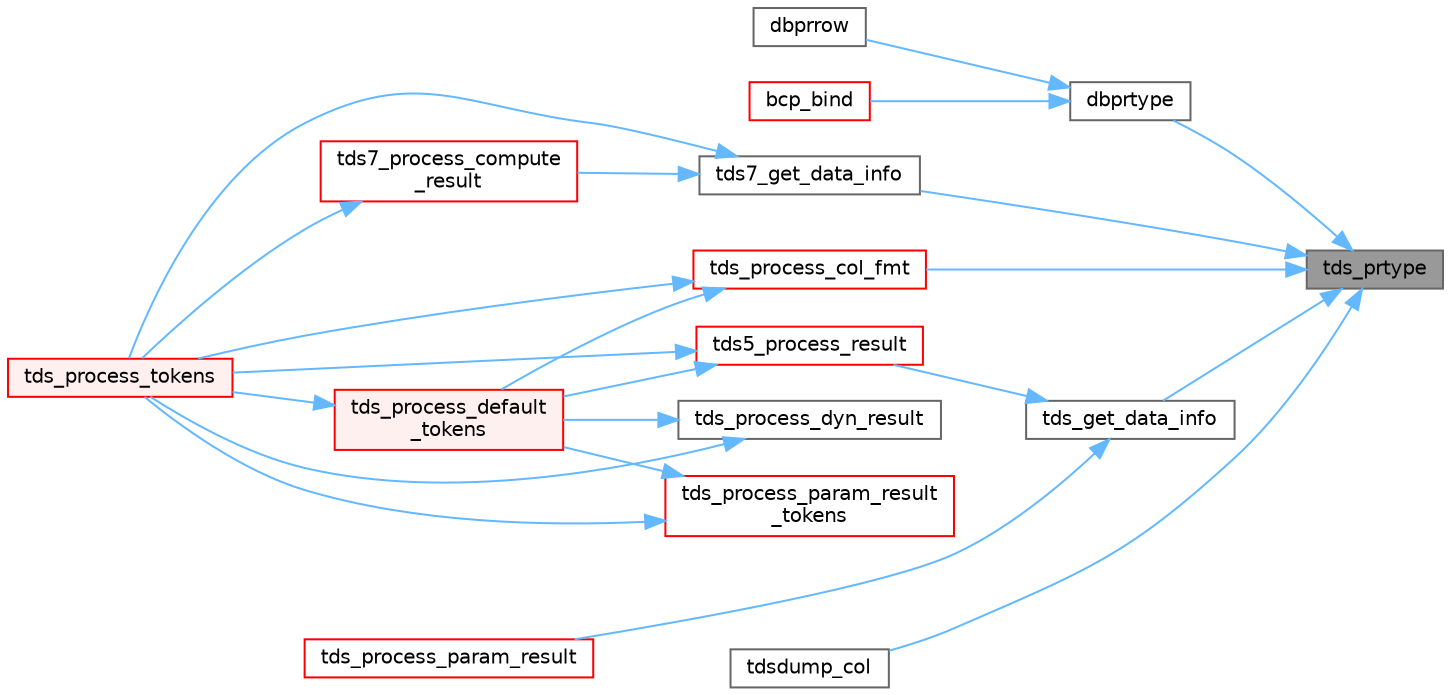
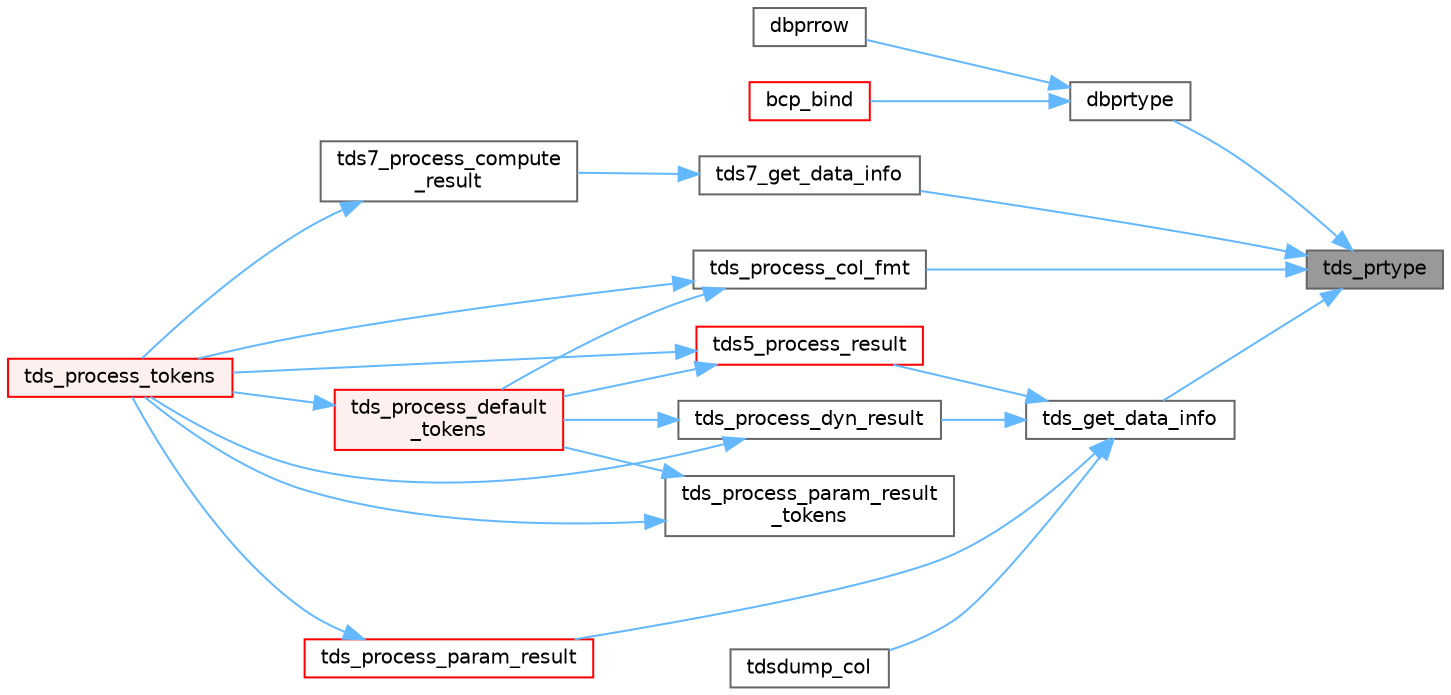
(362, 101) -> (222, 531)
(449, 171) -> (449, 171)
(810, 270) -> (810, 270)
none -> (973, 420)
(810, 506) -> (810, 506)
(1155, 525) -> (1008, 569)
